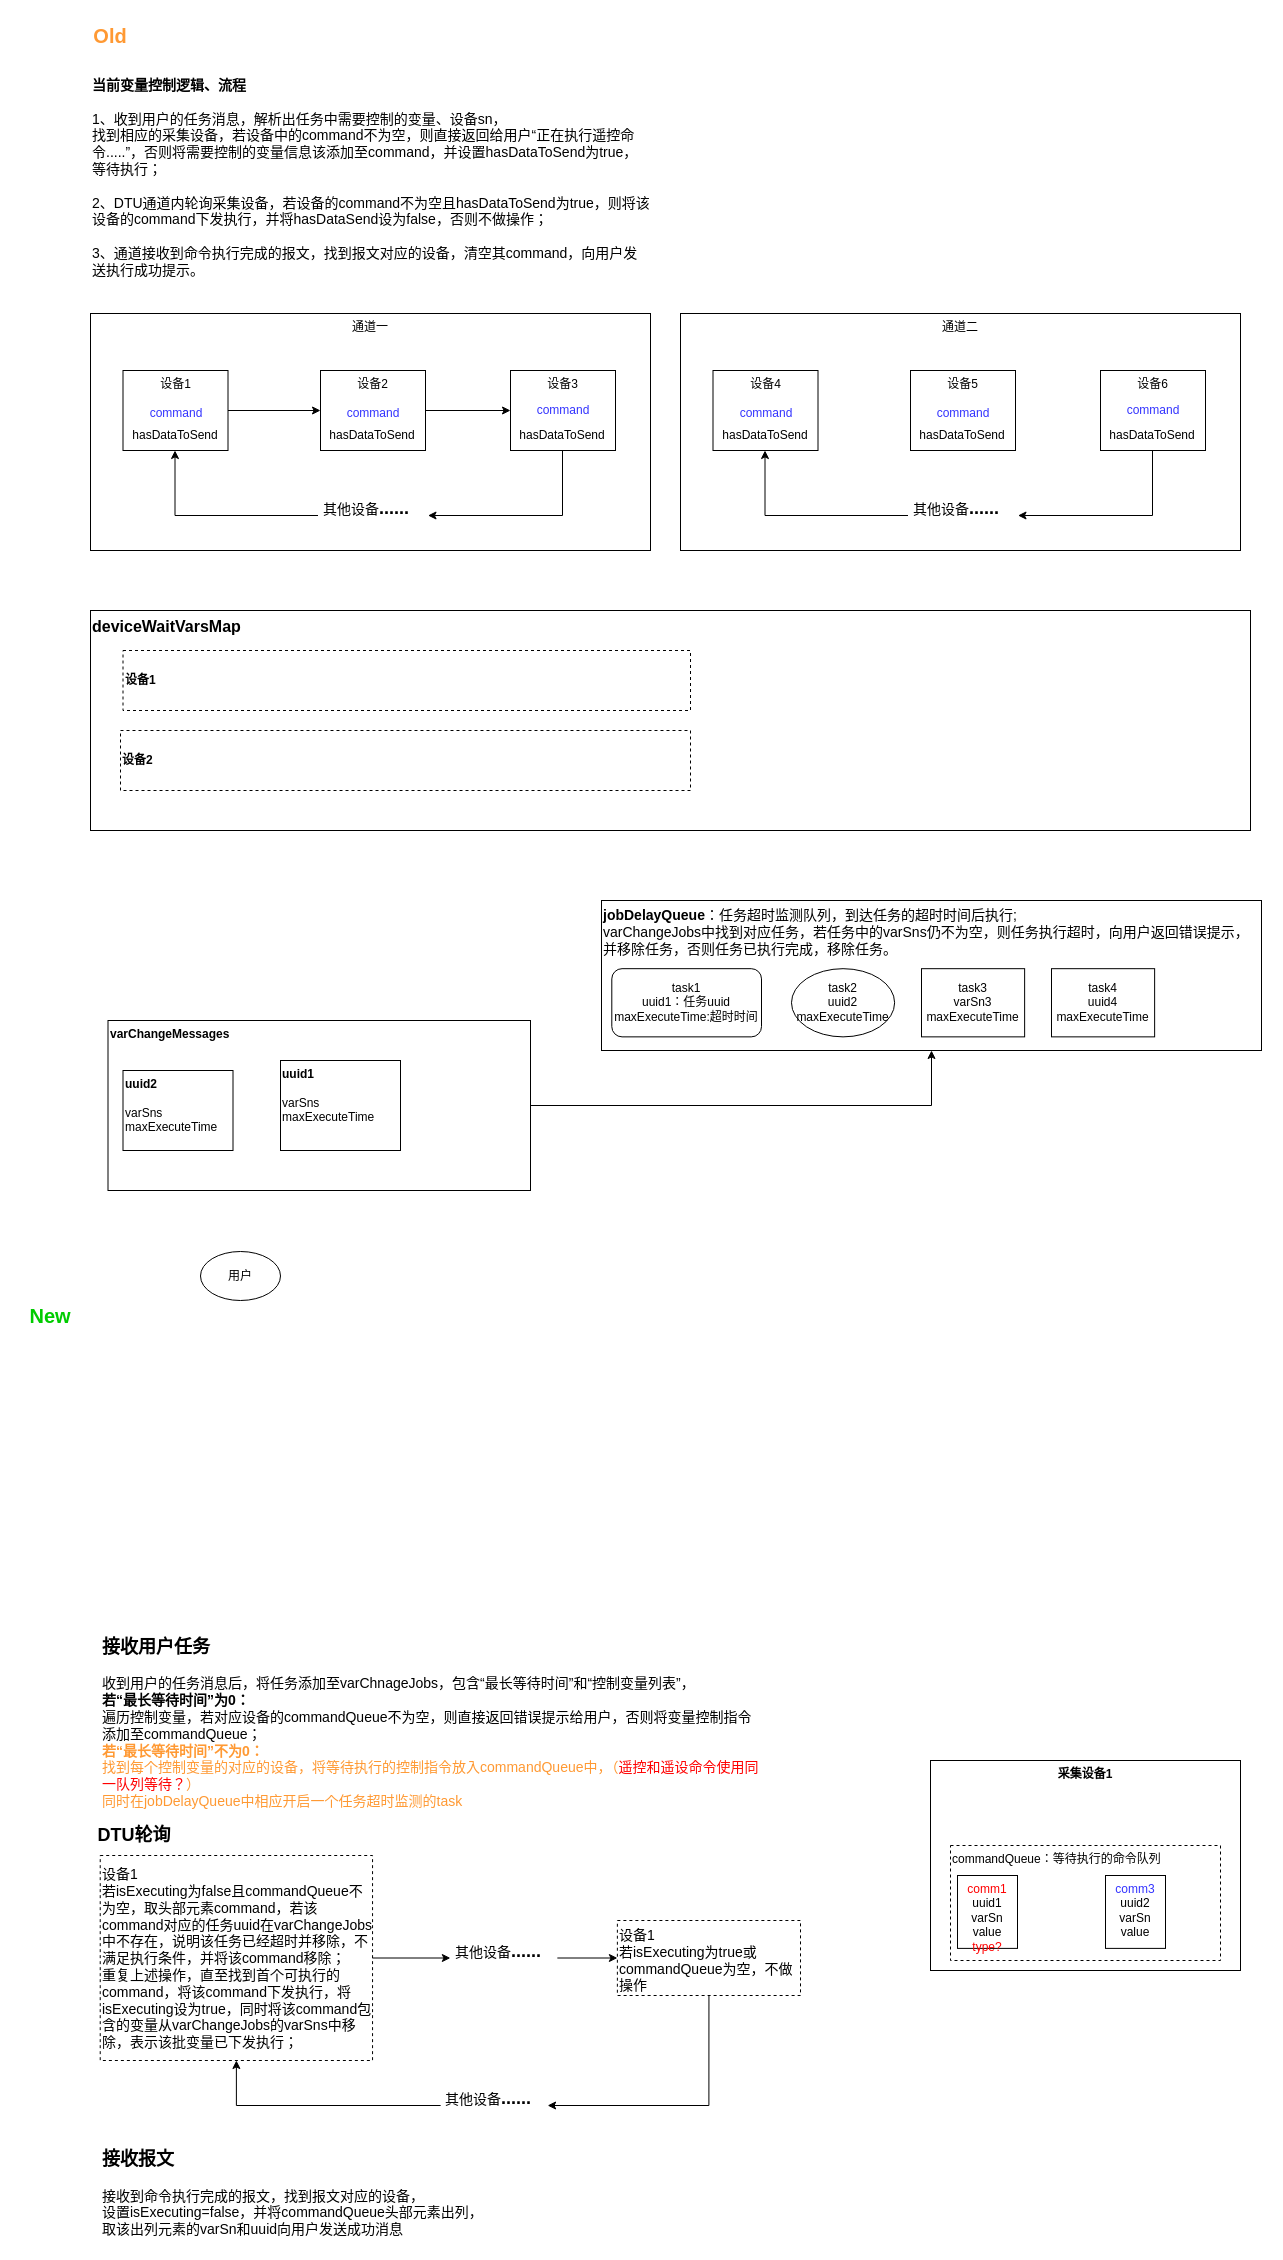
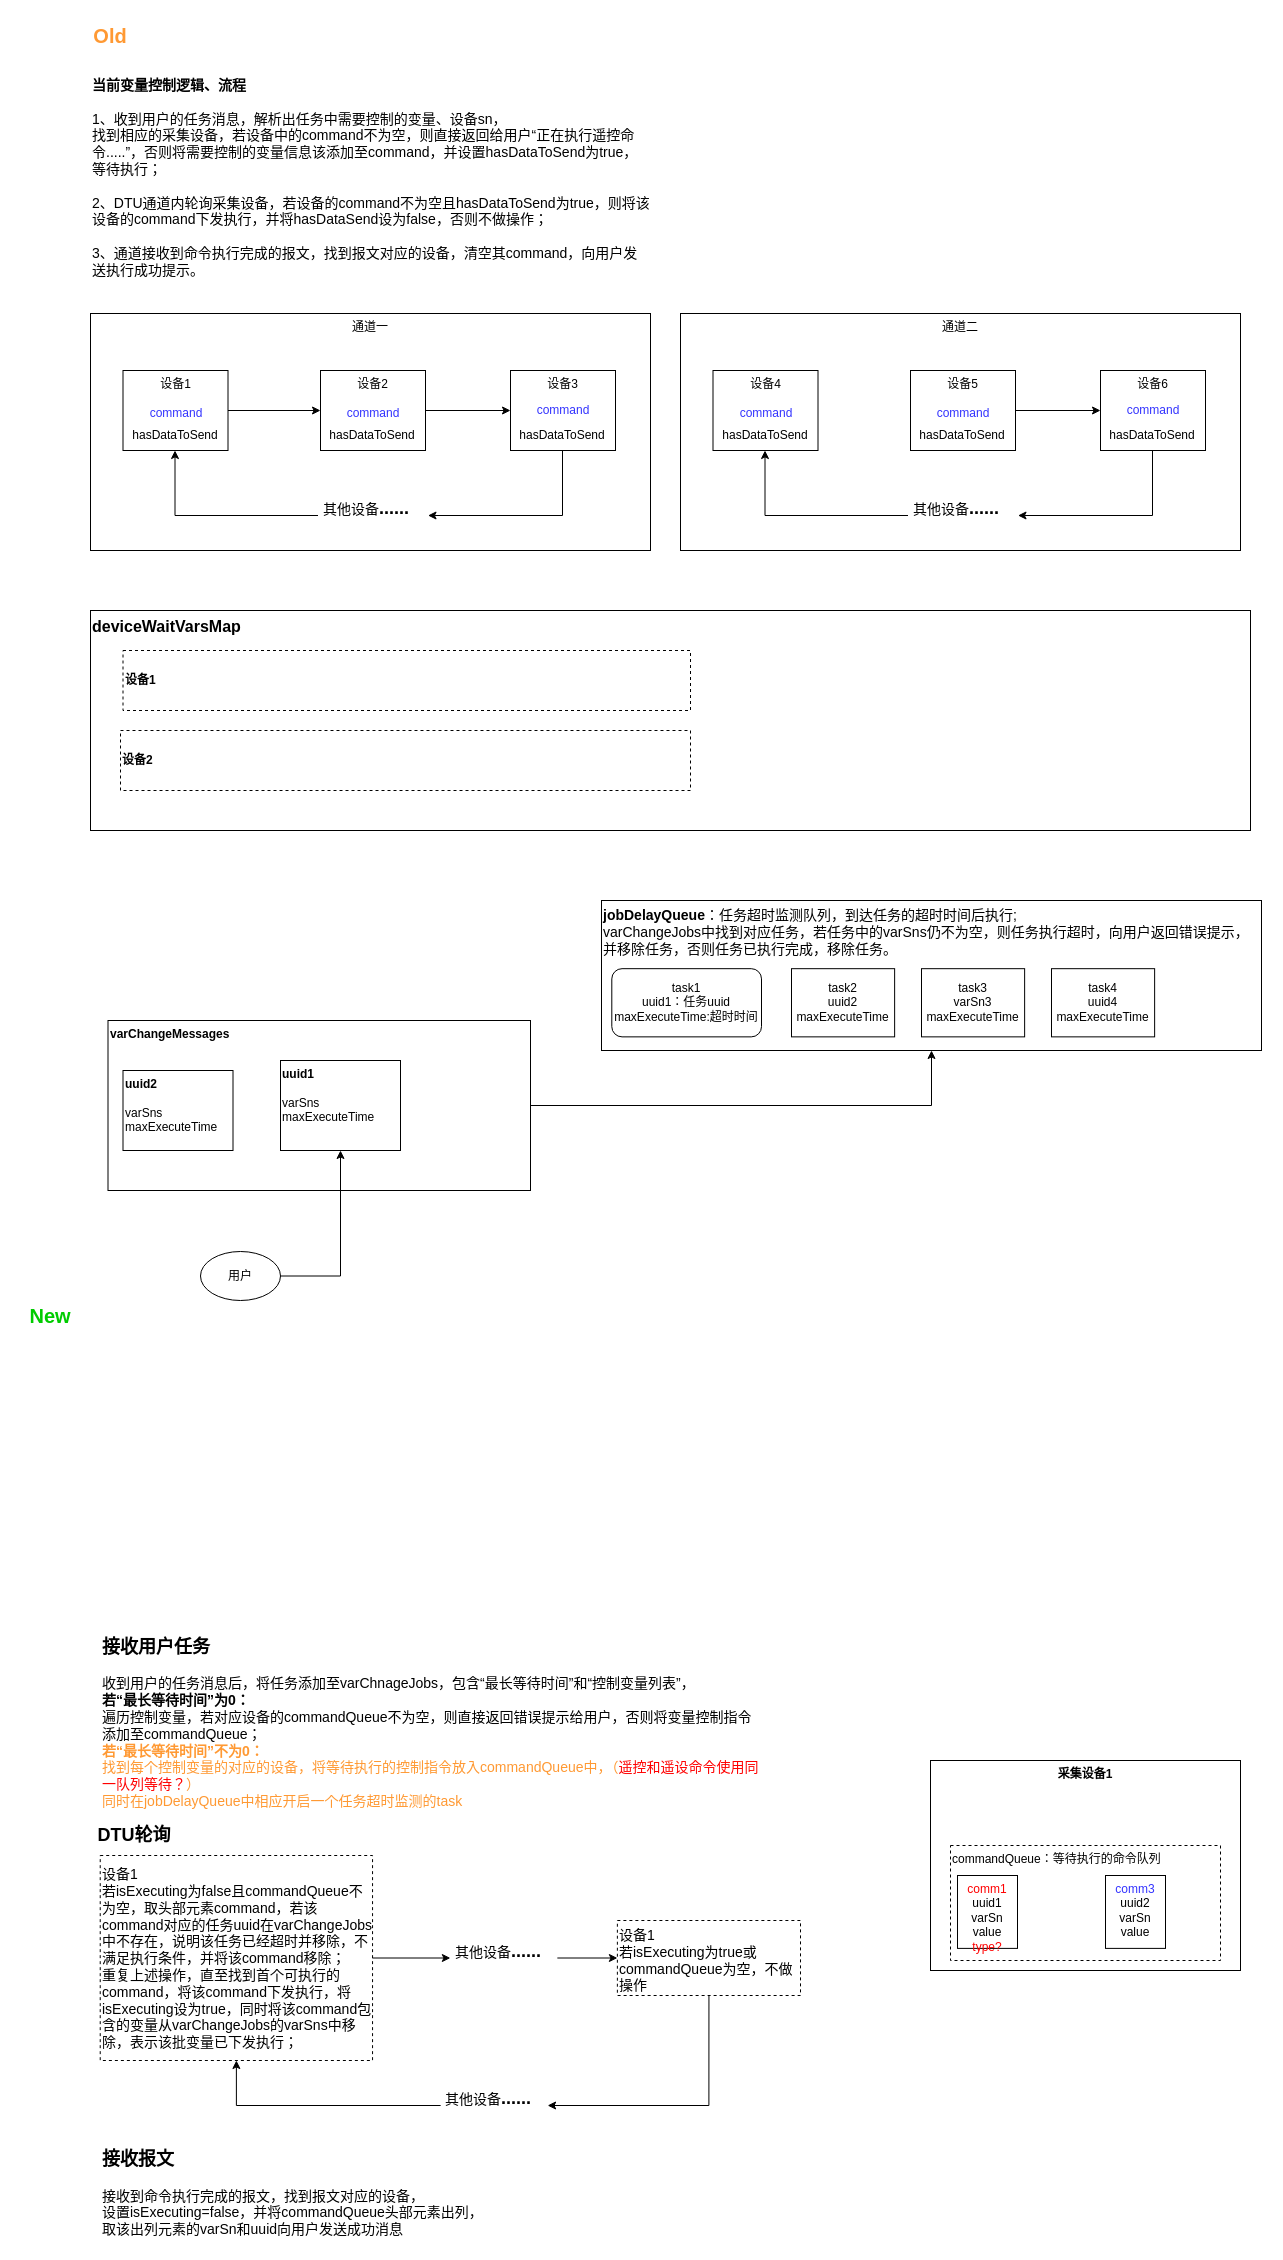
none -> (1055, 411)
(843, 1003) -> (843, 1003)
none -> (341, 1247)
